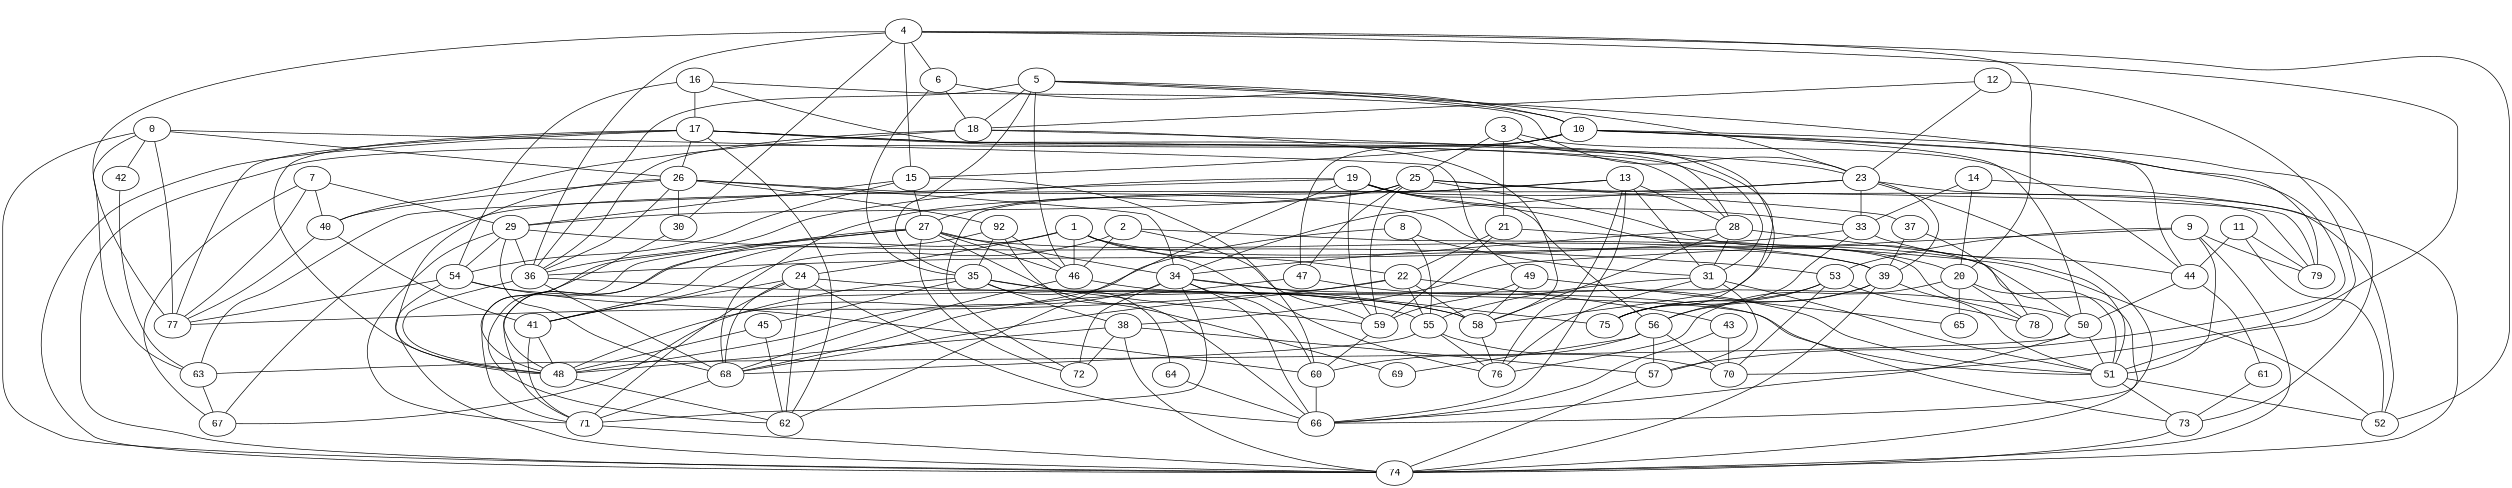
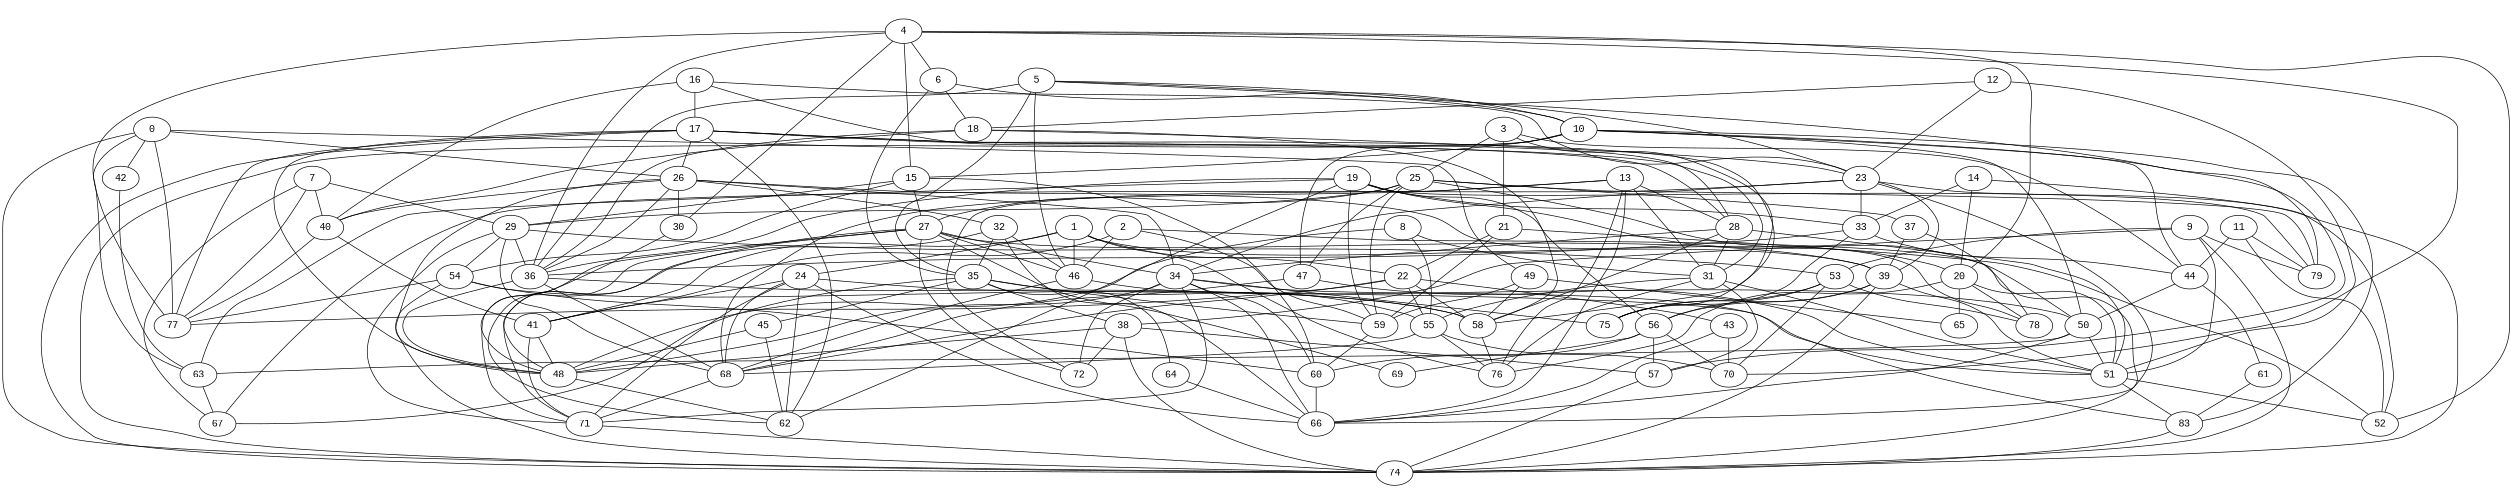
(1005, 105) -> none
(534, 144) -> (497, 124)
(999, 228) -> (999, 228)
(2184, 424) -> (2184, 424)
